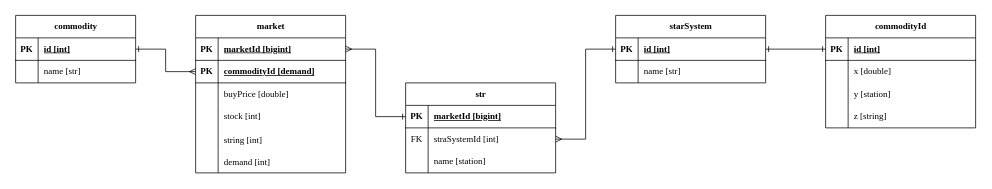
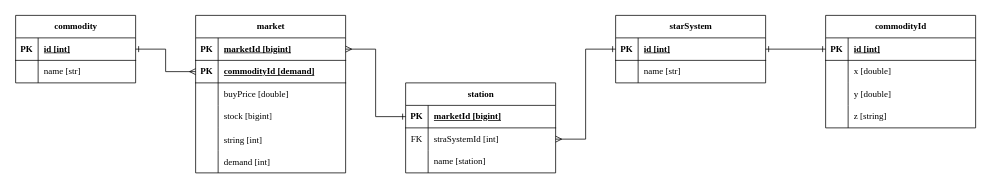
(481, 94) -> (481, 94)
(879, 94) -> (877, 94)
(249, 117) -> (256, 117)
